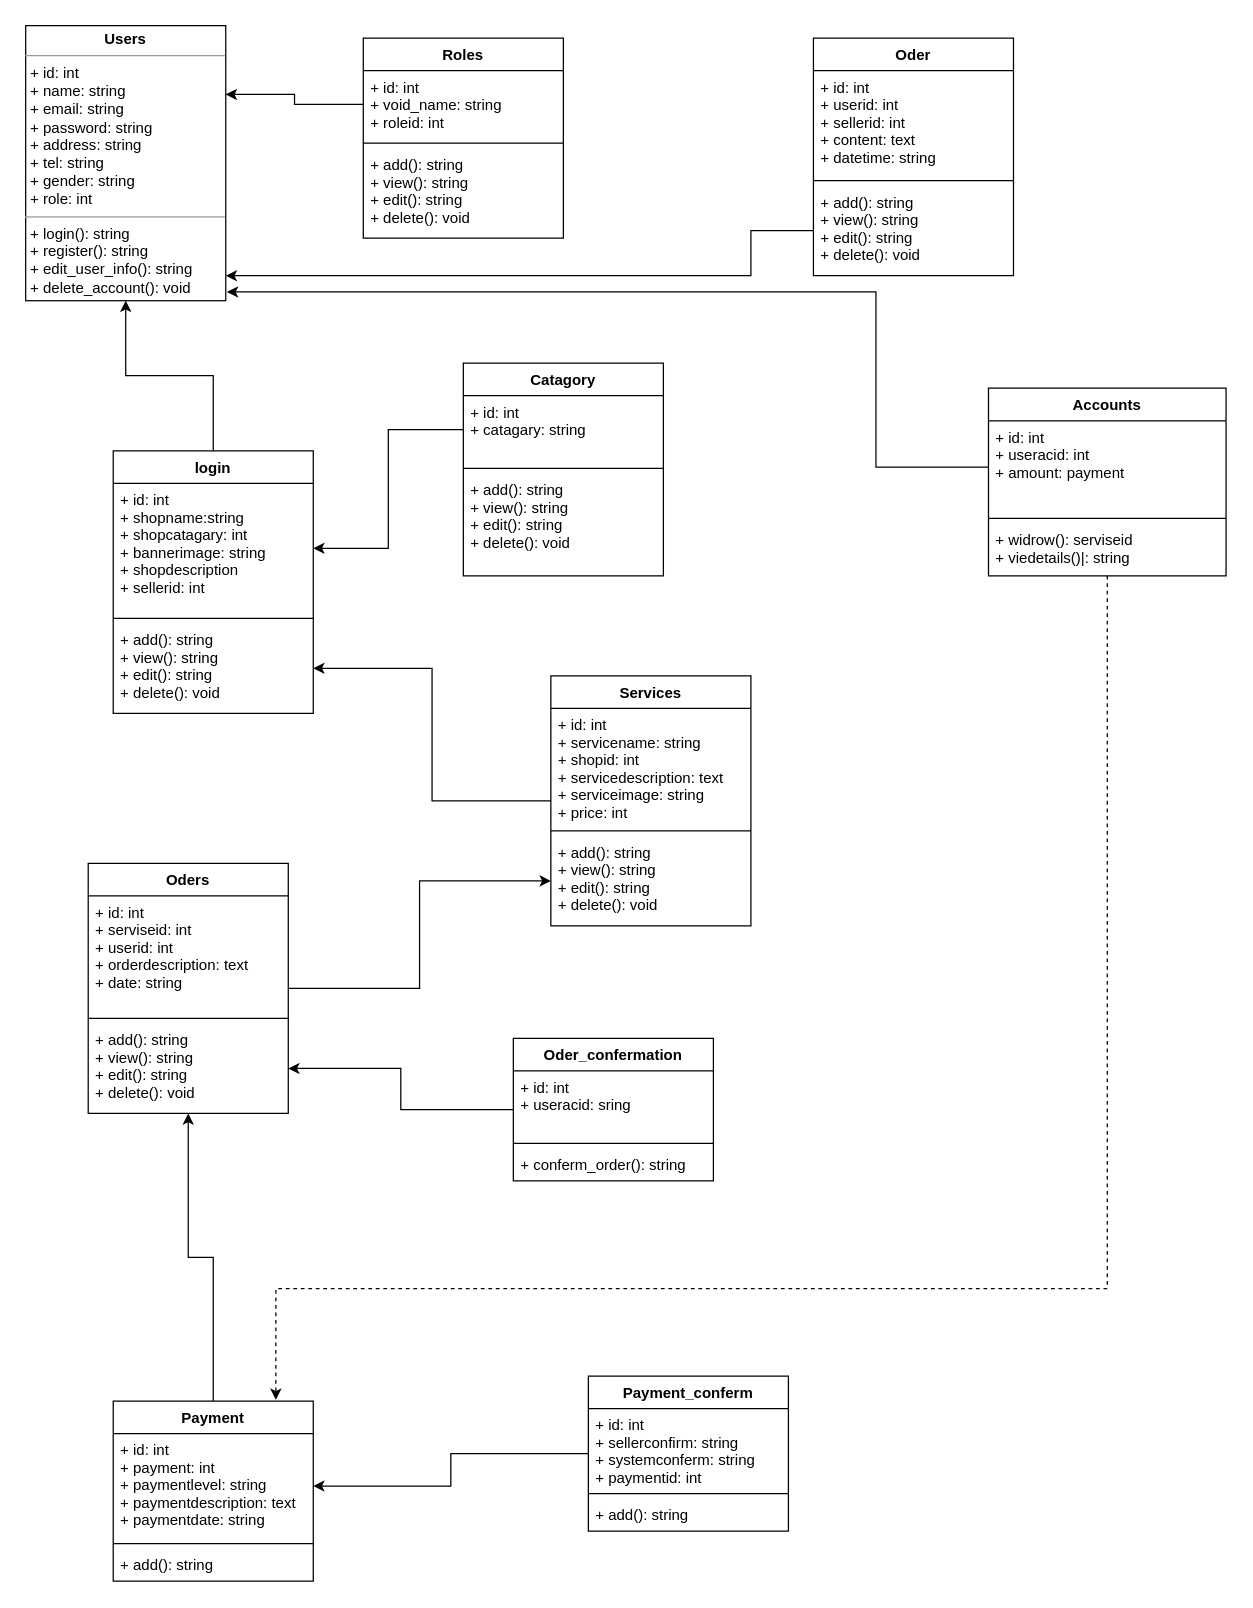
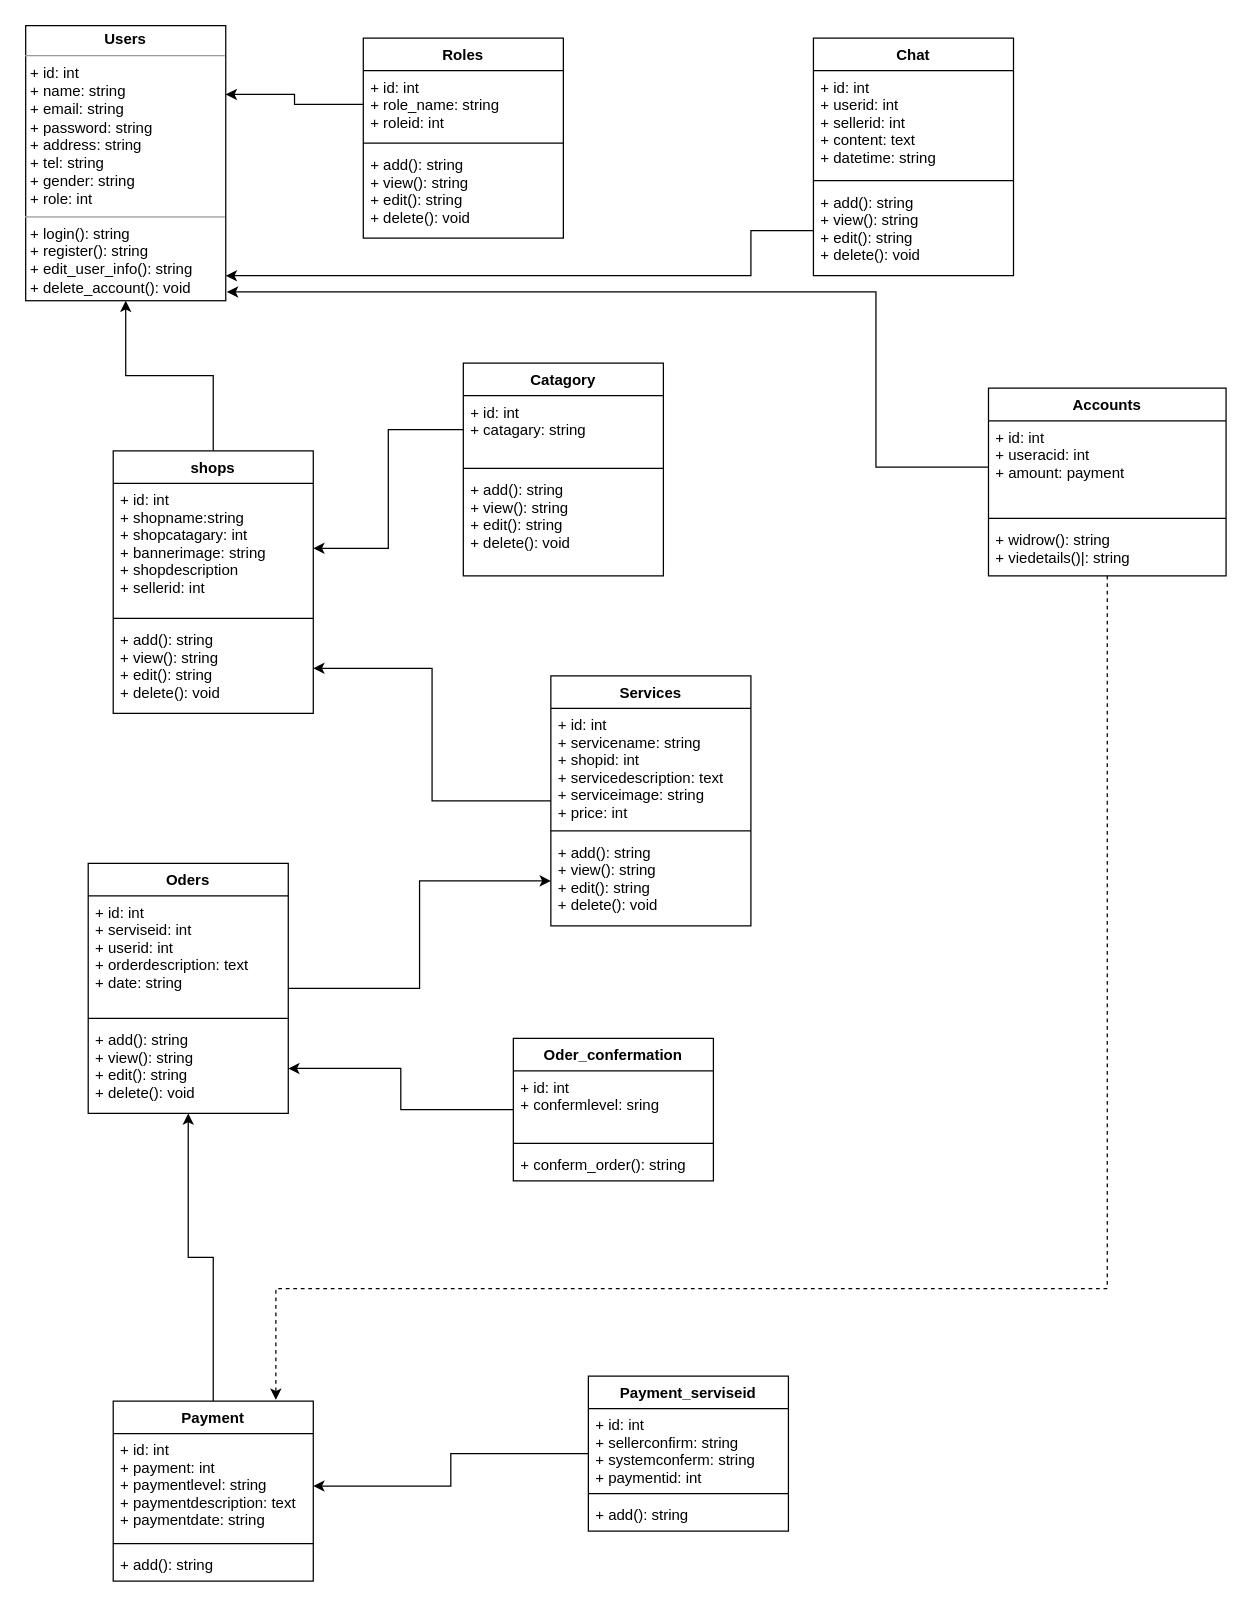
(913, 55) -> (913, 55)
(398, 88) -> (398, 88)
(213, 468) -> (213, 468)
(1072, 540) -> (1061, 540)
(548, 1088) -> (548, 1088)
(688, 1393) -> (688, 1393)
